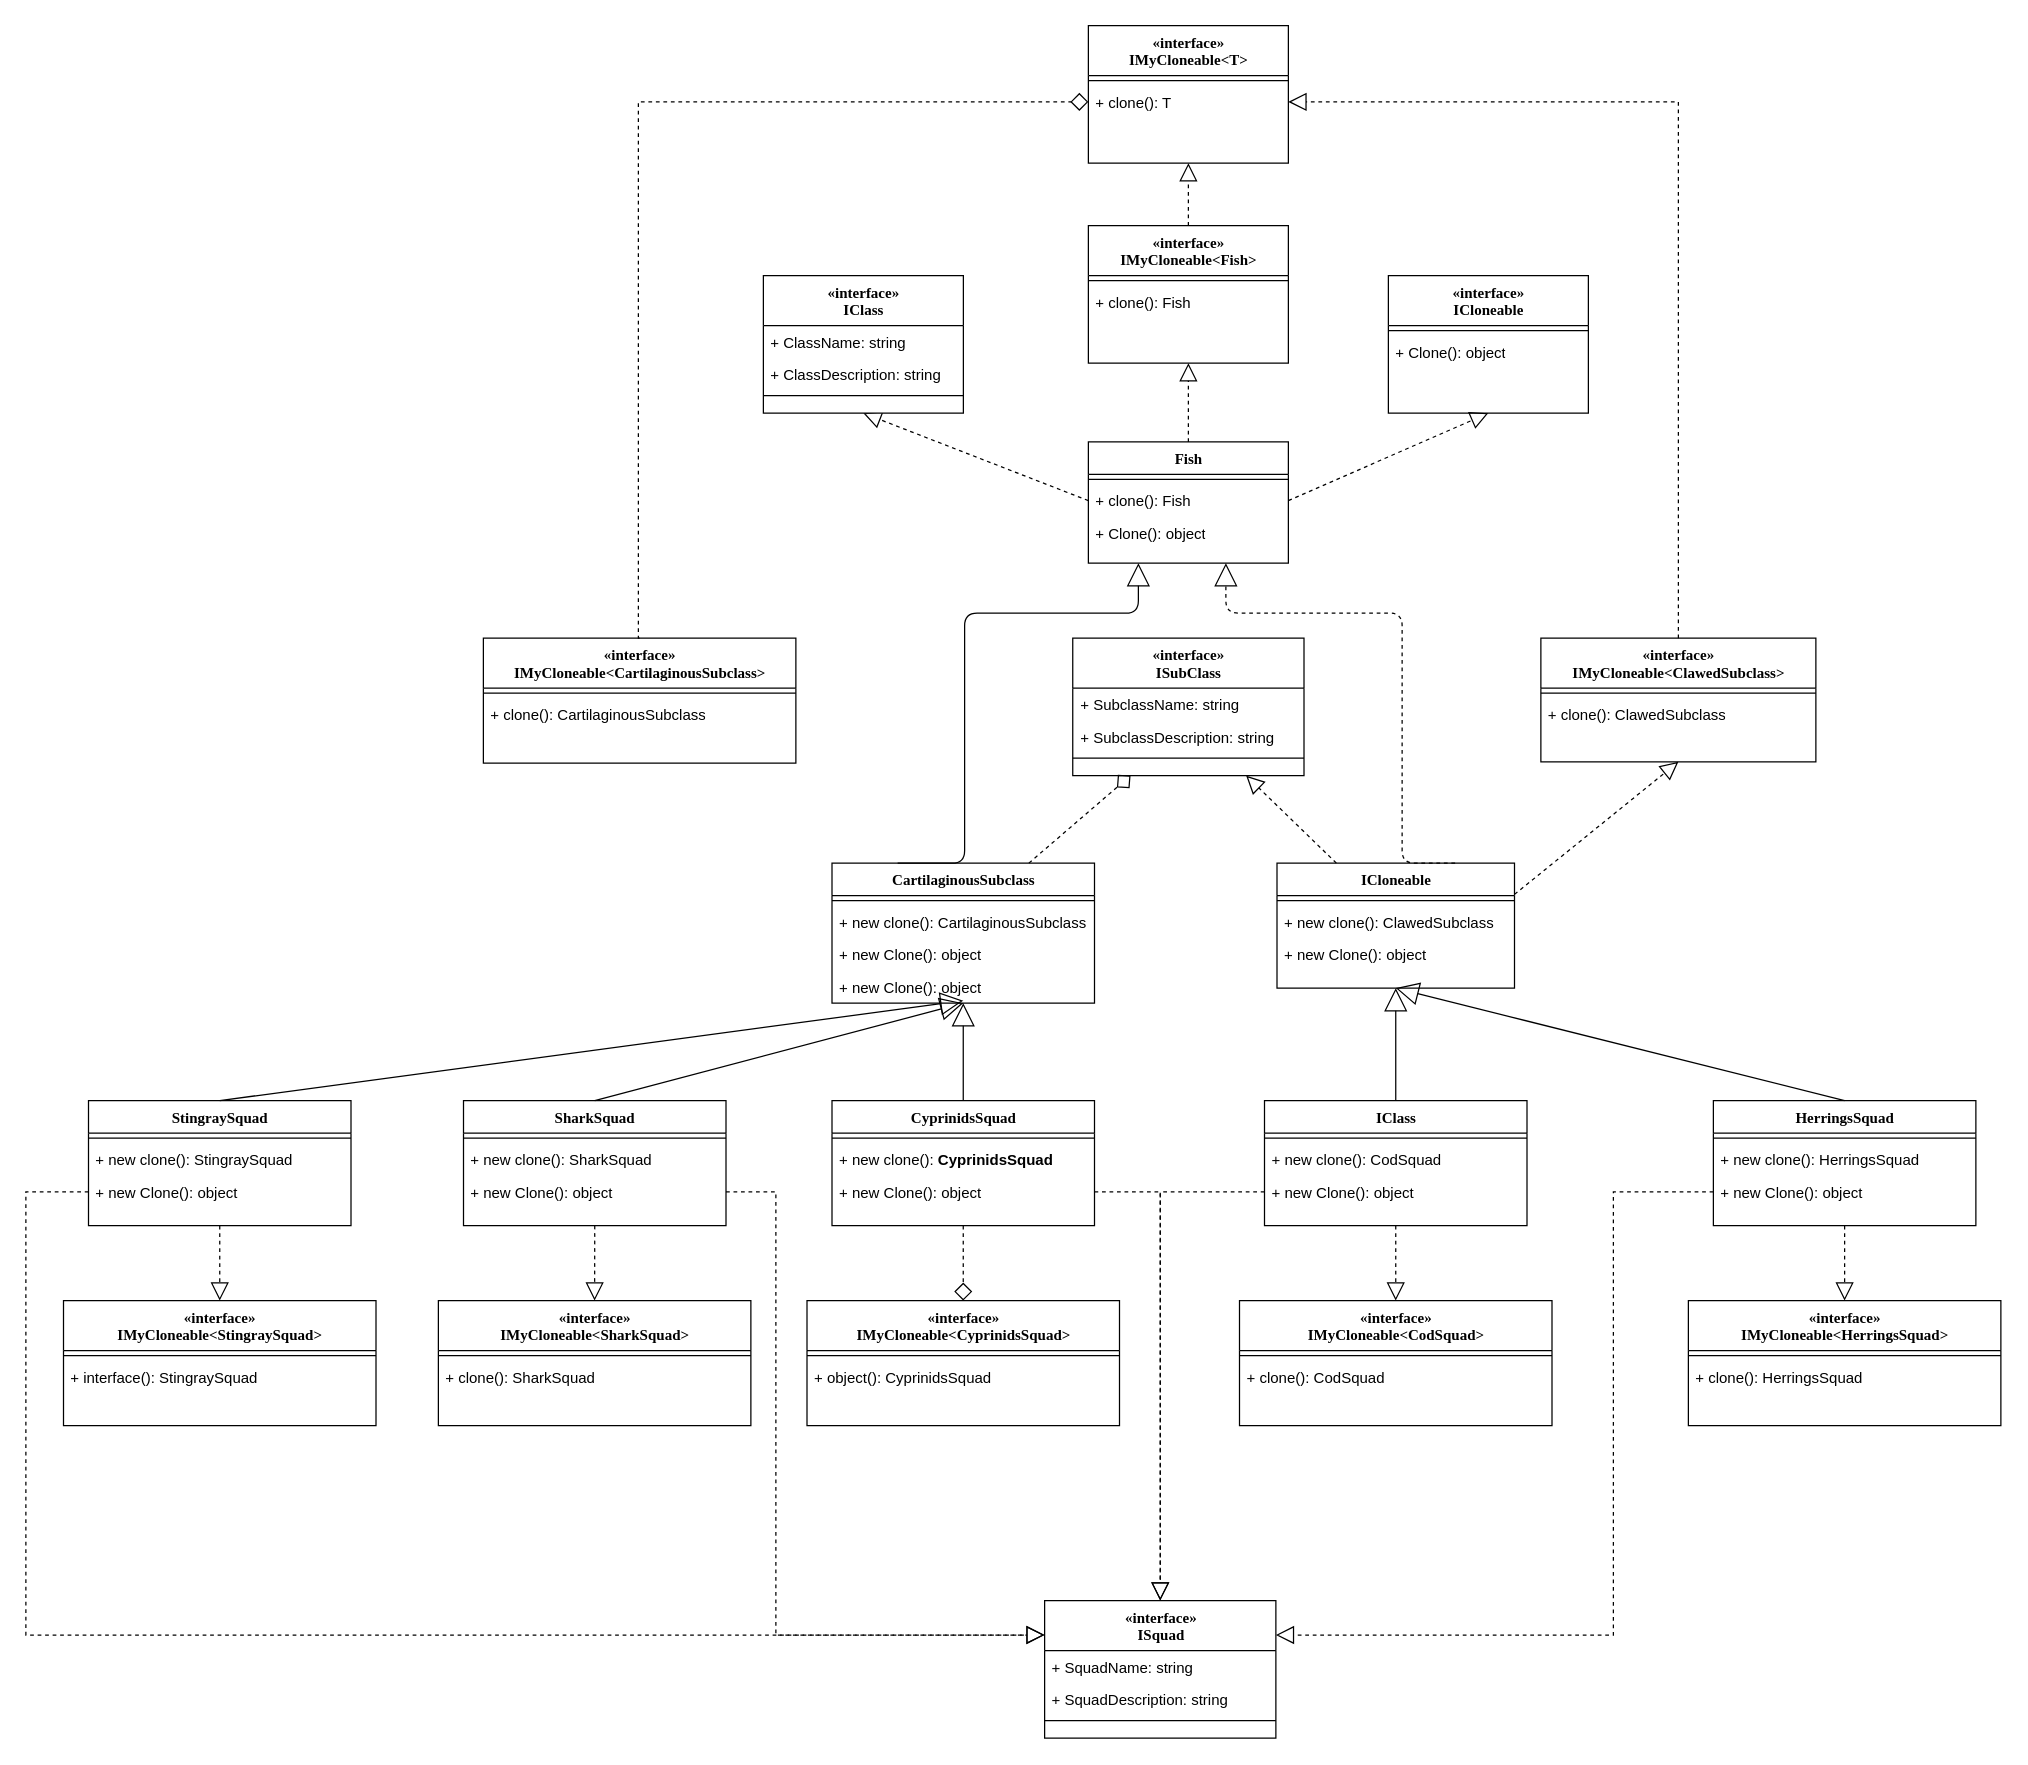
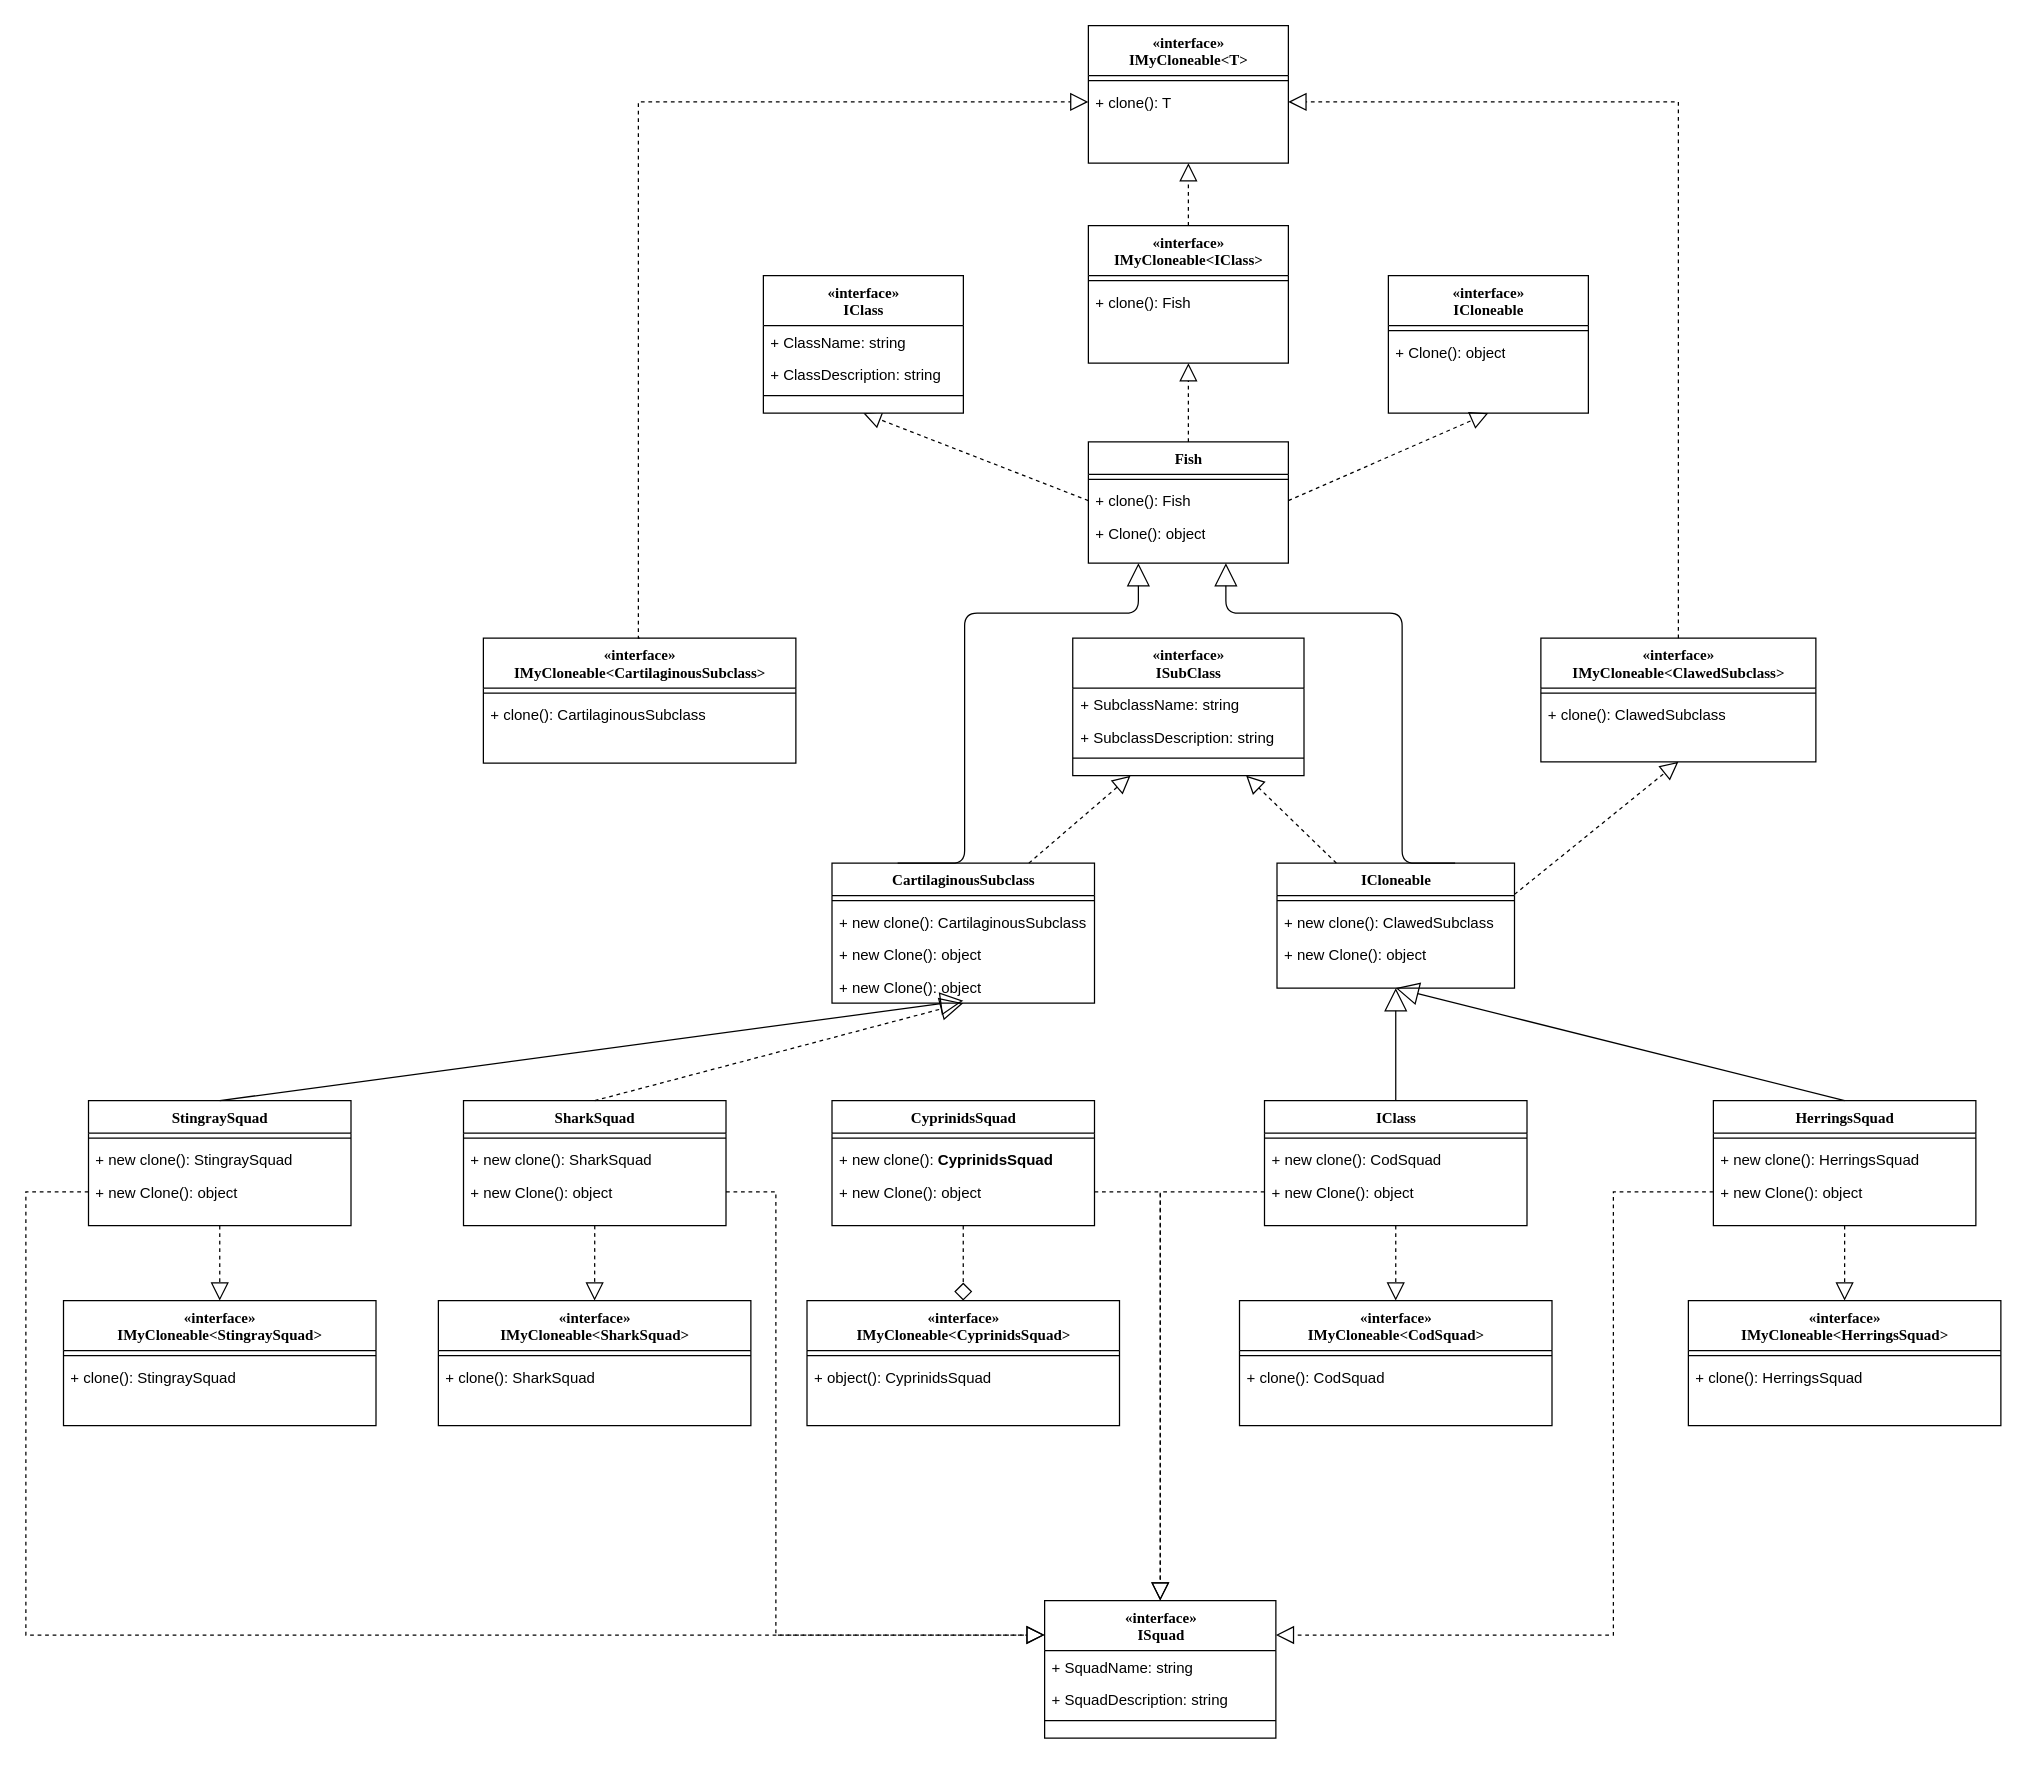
(1069, 102) -> (1069, 102)
(1189, 252) -> (1189, 252)
(1402, 647) -> (1402, 647)
(1117, 787) -> (1116, 788)
(772, 1054) -> (772, 1054)
(963, 1062) -> none
(178, 1378) -> (162, 1378)
